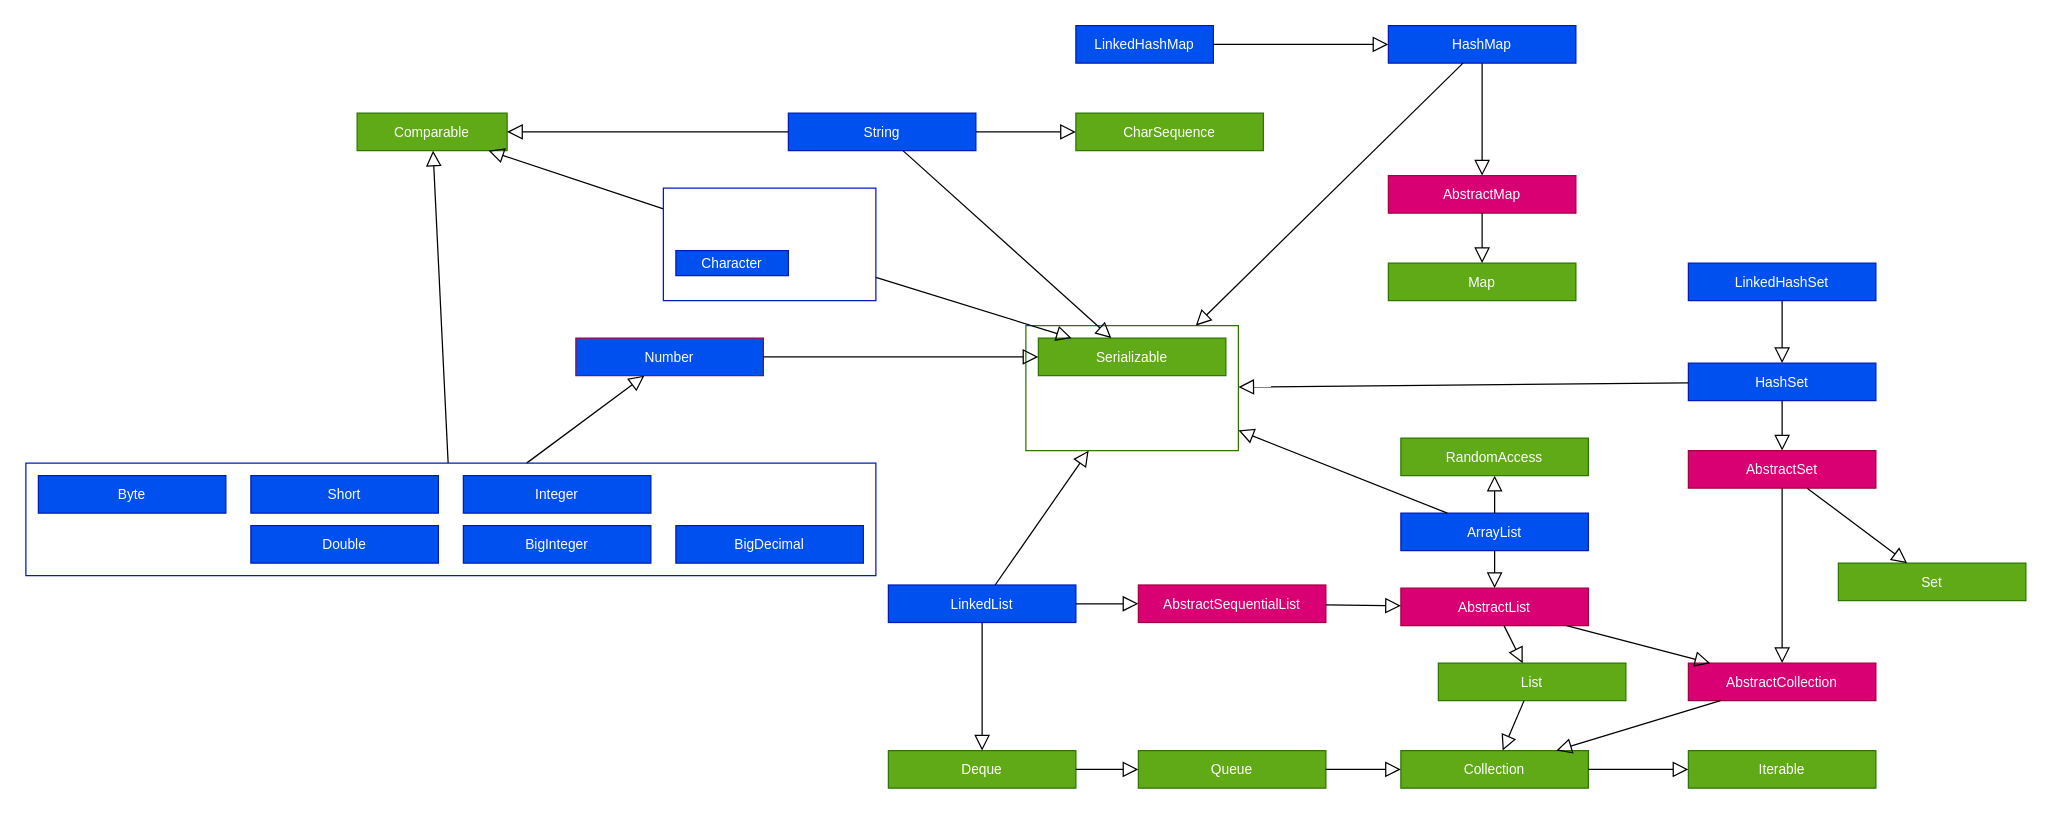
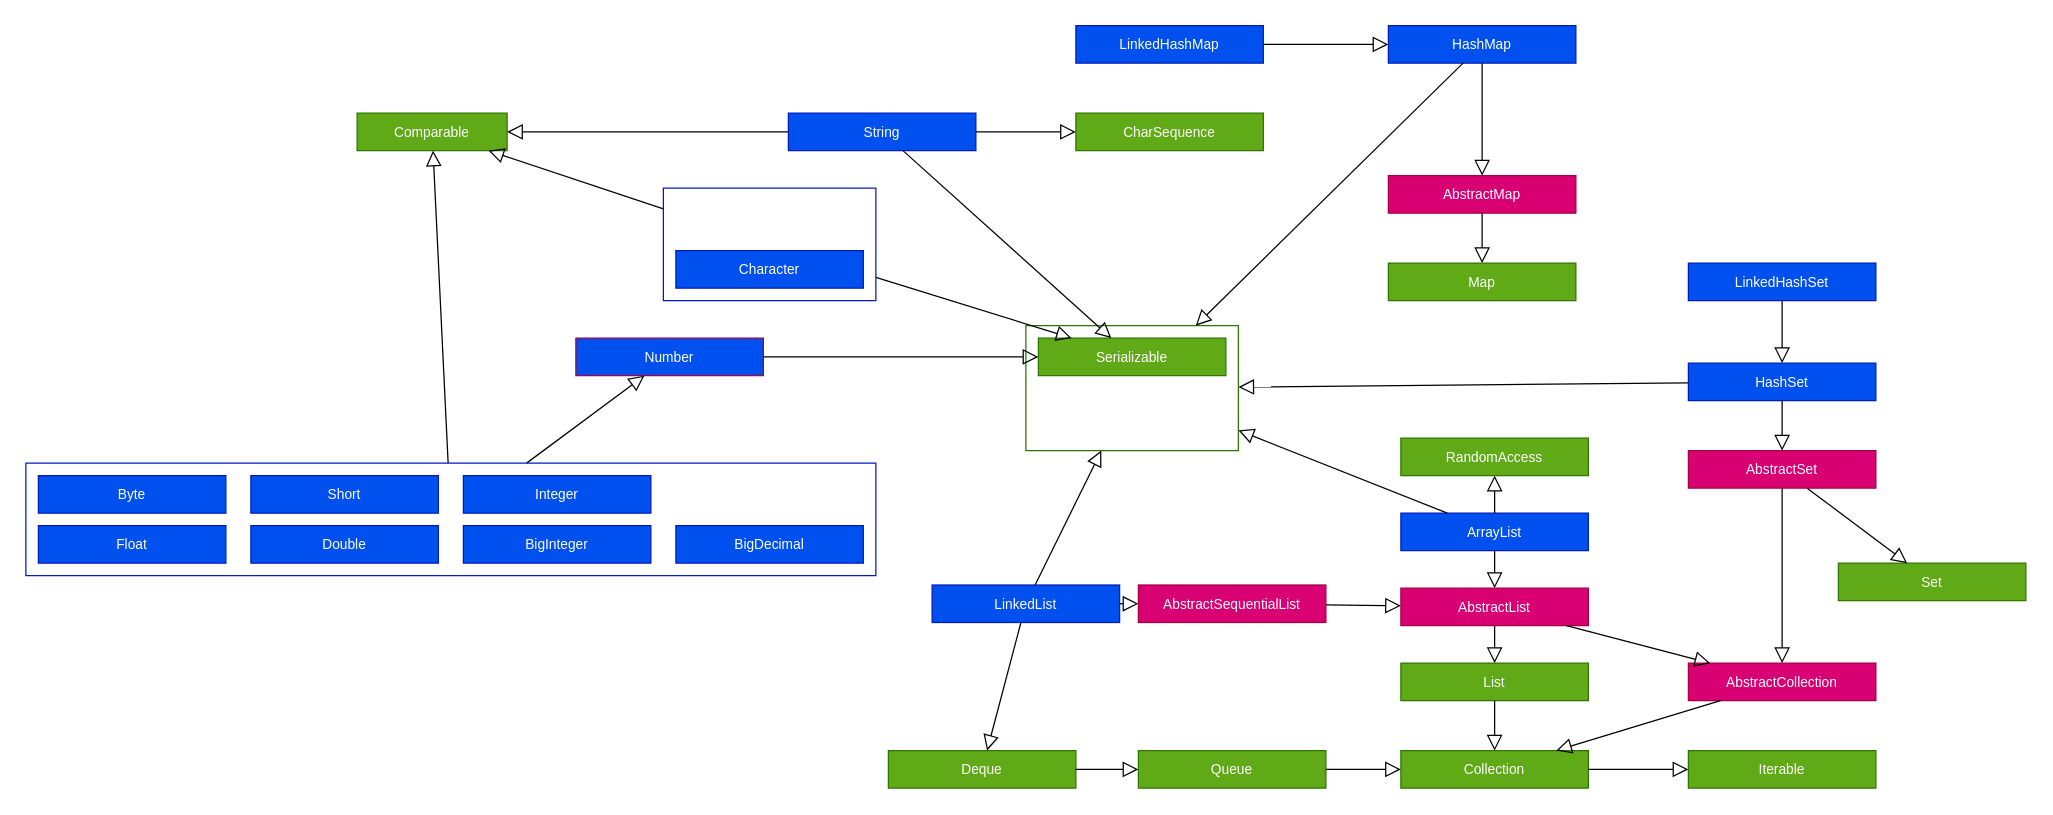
(1144, 44) -> (1169, 44)
(732, 263) -> (769, 269)
none -> (132, 544)
(982, 604) -> (1026, 604)
(1532, 682) -> (1494, 682)
